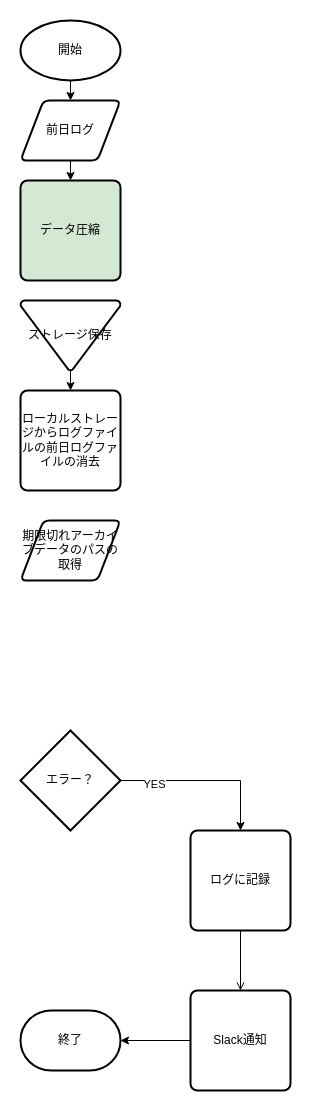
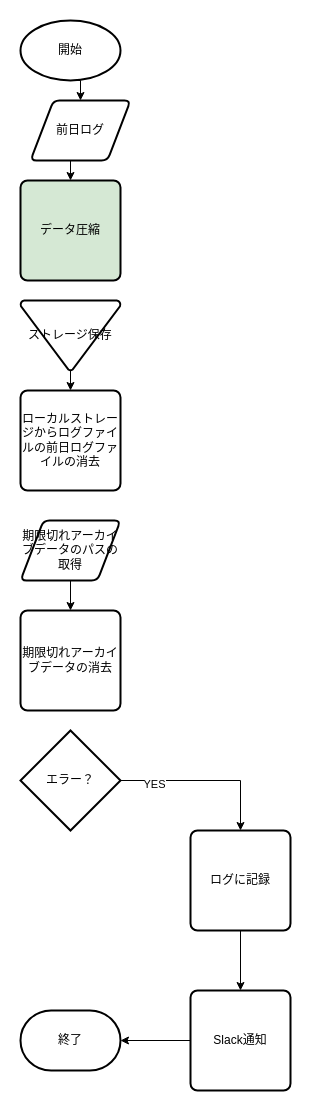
(71, 131) -> (81, 131)
none -> (71, 600)
none -> (71, 661)
(241, 984) -> (241, 982)
